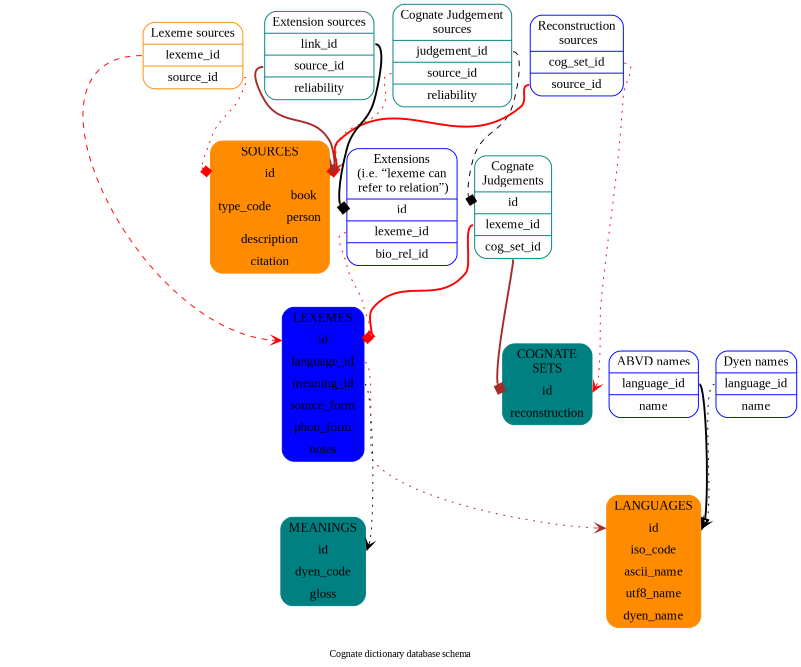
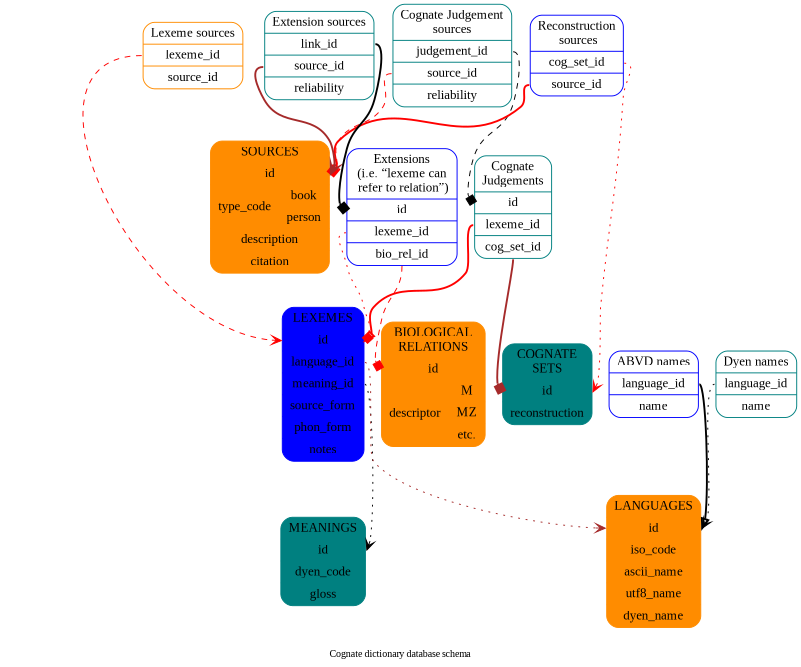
(376, 115) -> (376, 115)
(222, 120) -> none
none -> (433, 384)
(756, 384) -> (756, 384)
